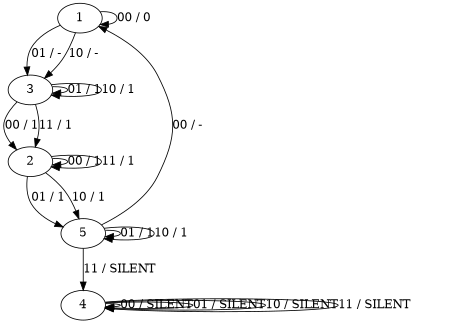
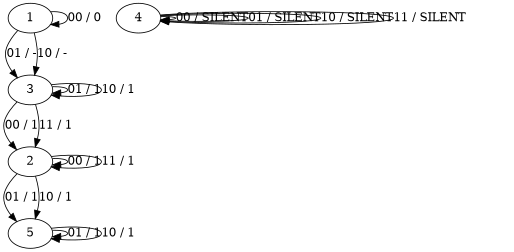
(172, 129) -> none
(83, 265) -> none
